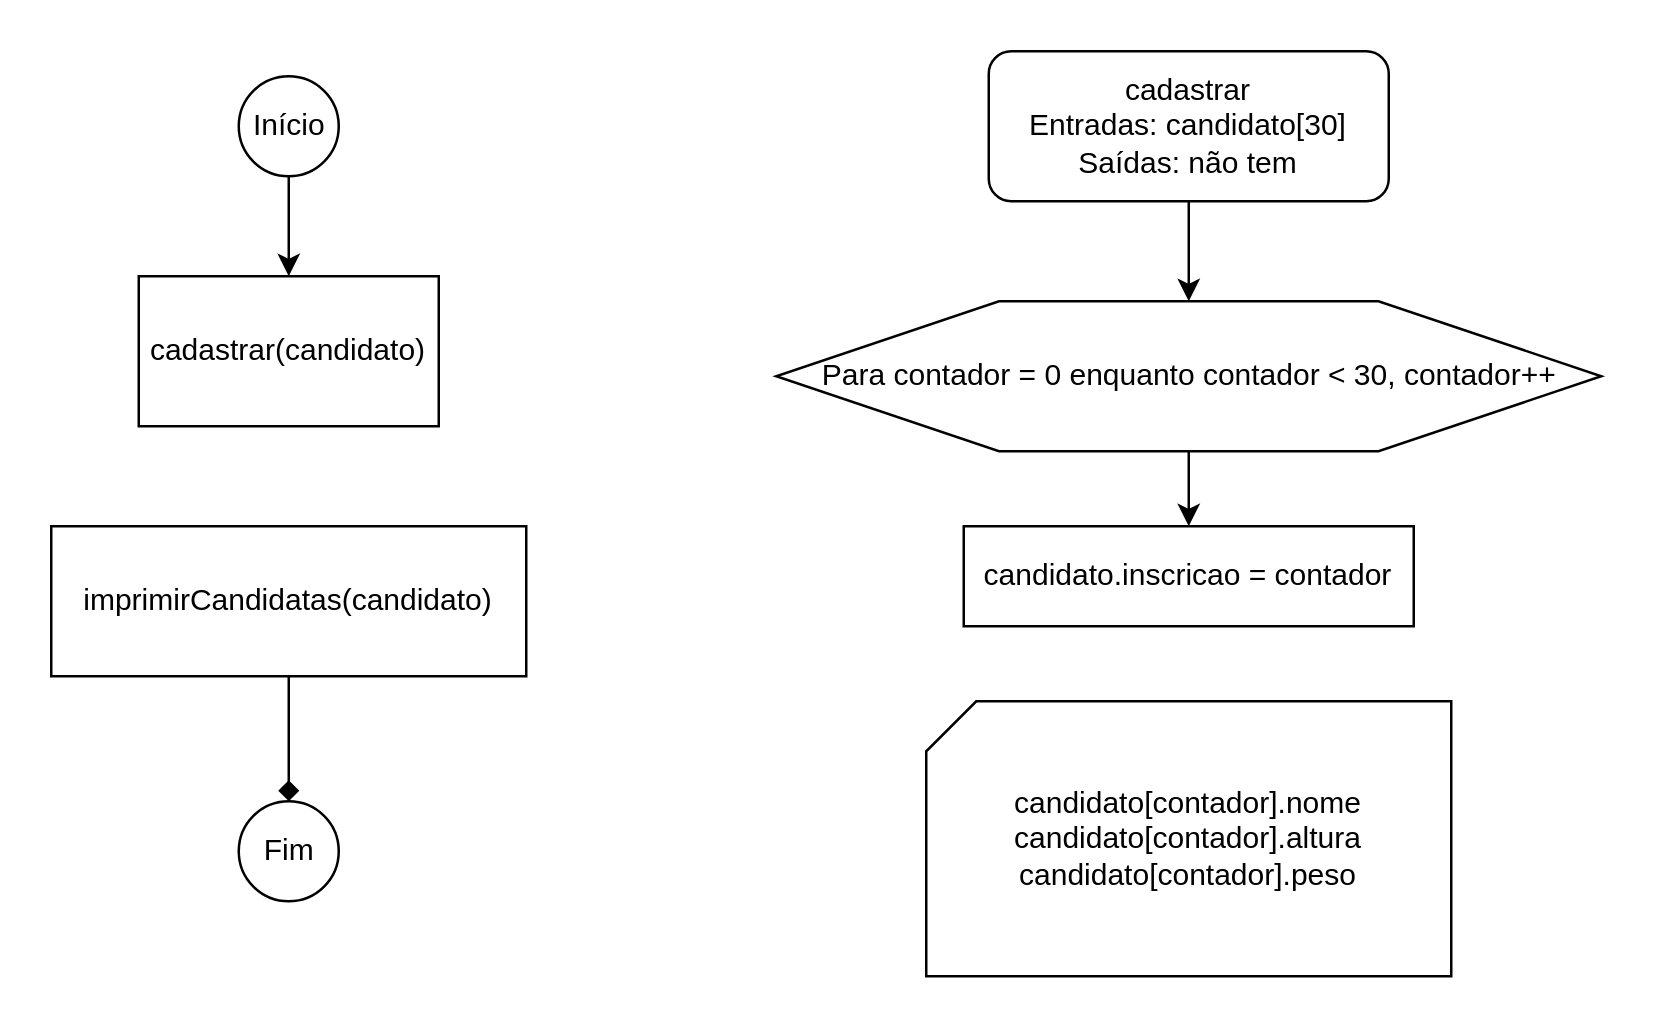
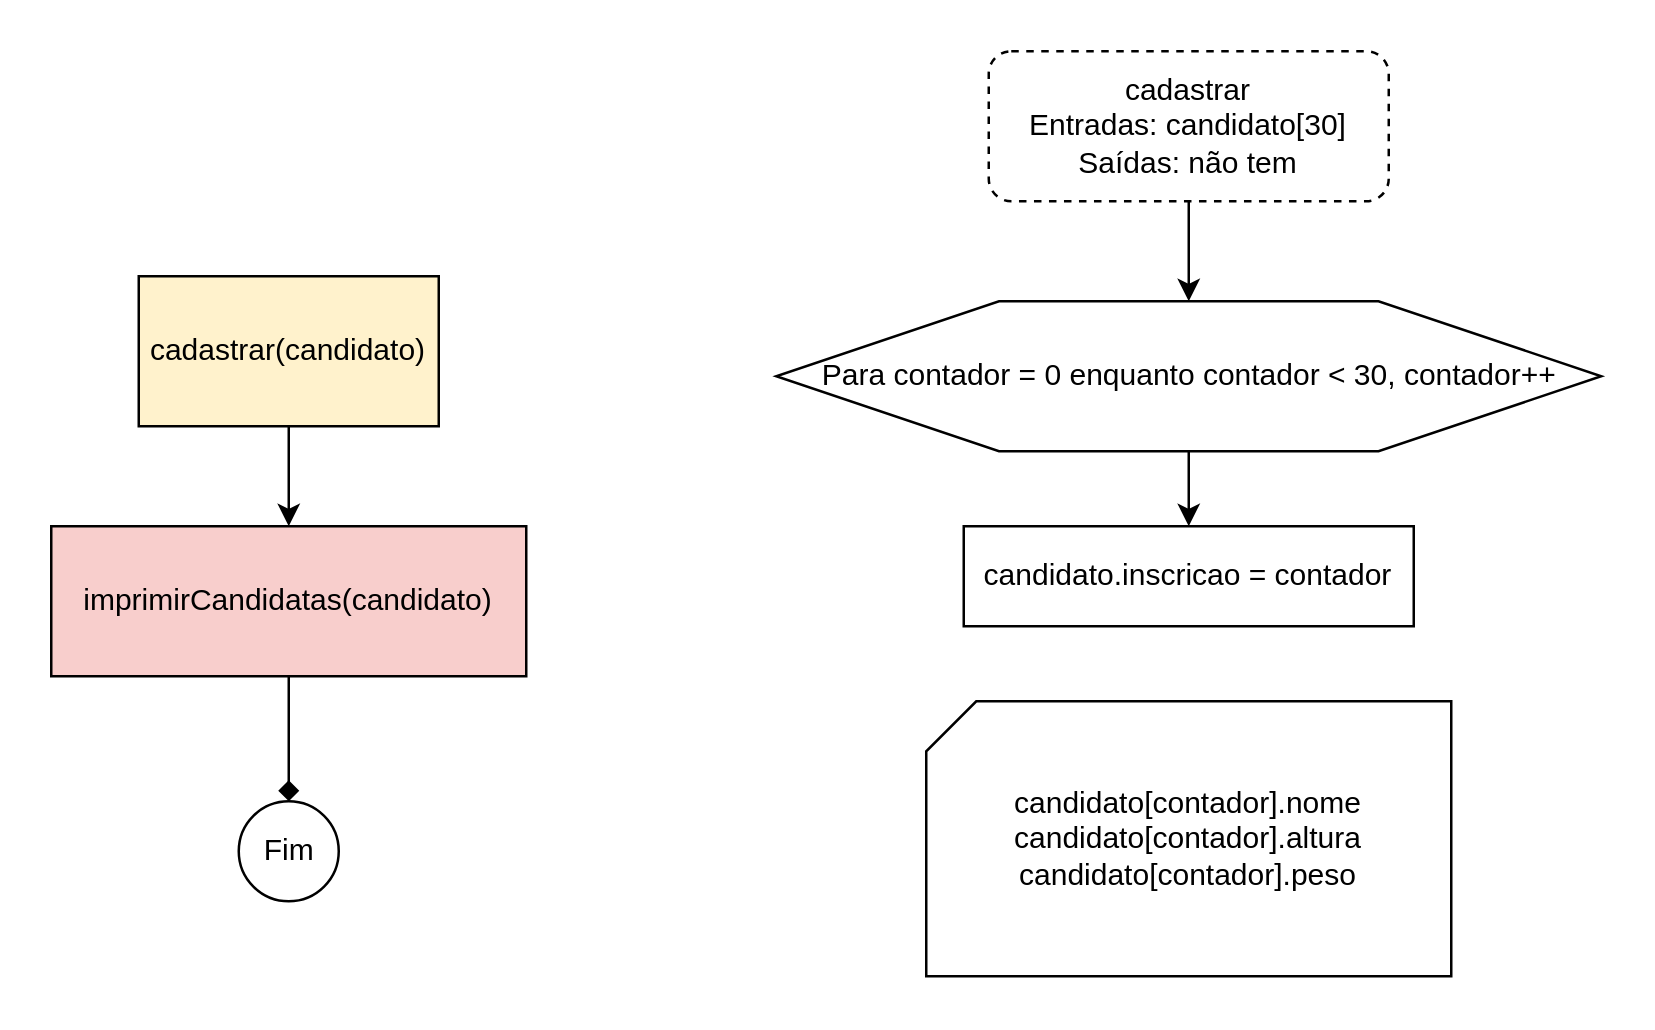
(289, 126) -> none
(1189, 126) -> (1189, 126)
(289, 218) -> none
(289, 351) -> (289, 351)
none -> (289, 468)
(289, 601) -> (289, 601)
